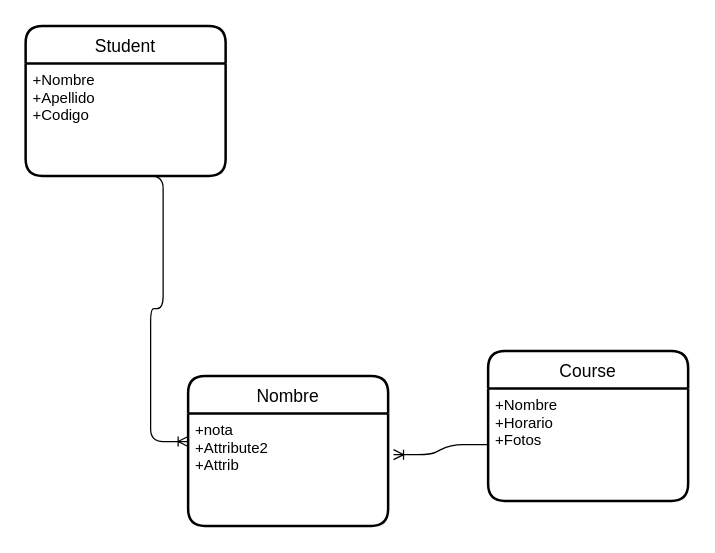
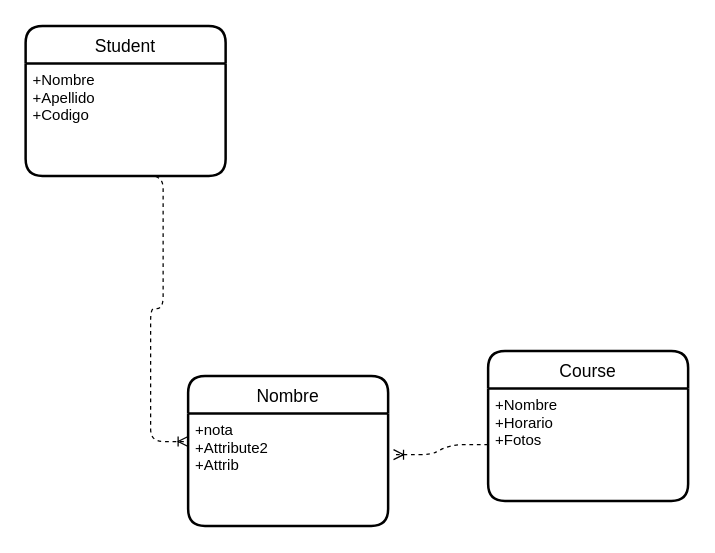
(151, 322) -> (151, 322)
(441, 449) -> (441, 449)
